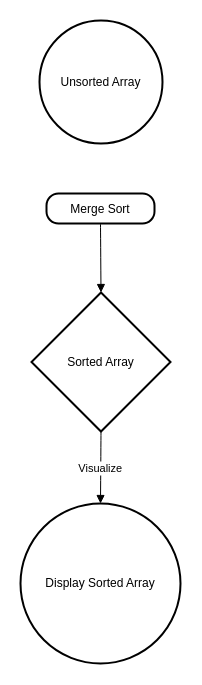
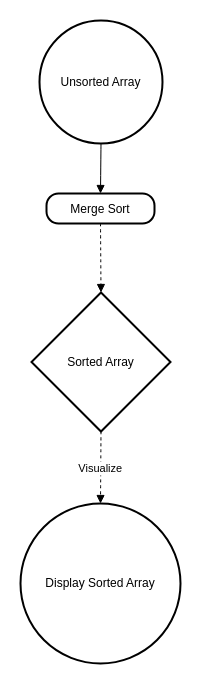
none -> (101, 165)
(101, 254) -> (101, 254)
(101, 448) -> (101, 448)
